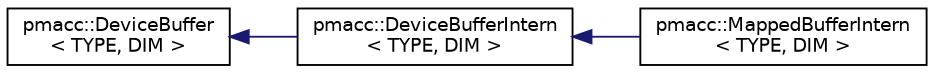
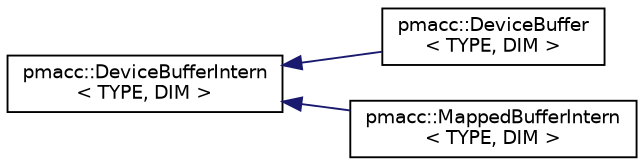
(273, 37) -> (342, 57)
